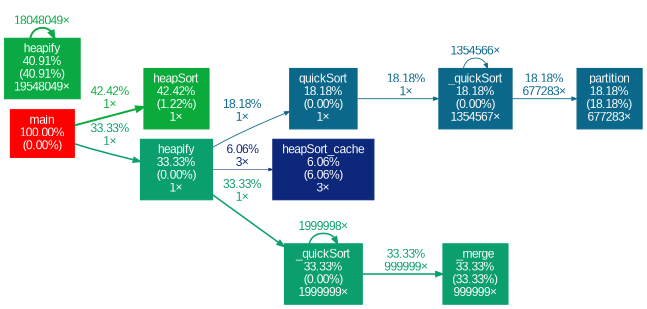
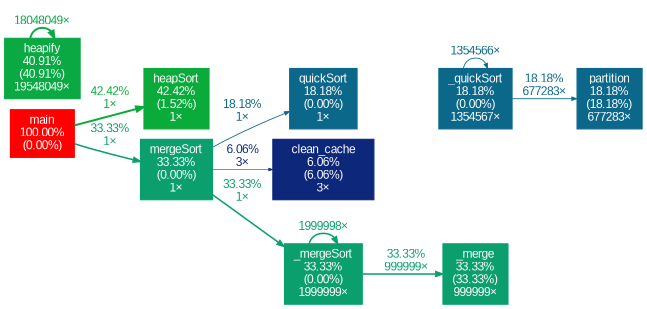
(176, 99) -> (176, 99)
(395, 99) -> none
(176, 170) -> (176, 170)
(323, 170) -> (323, 170)
(323, 274) -> (323, 274)
